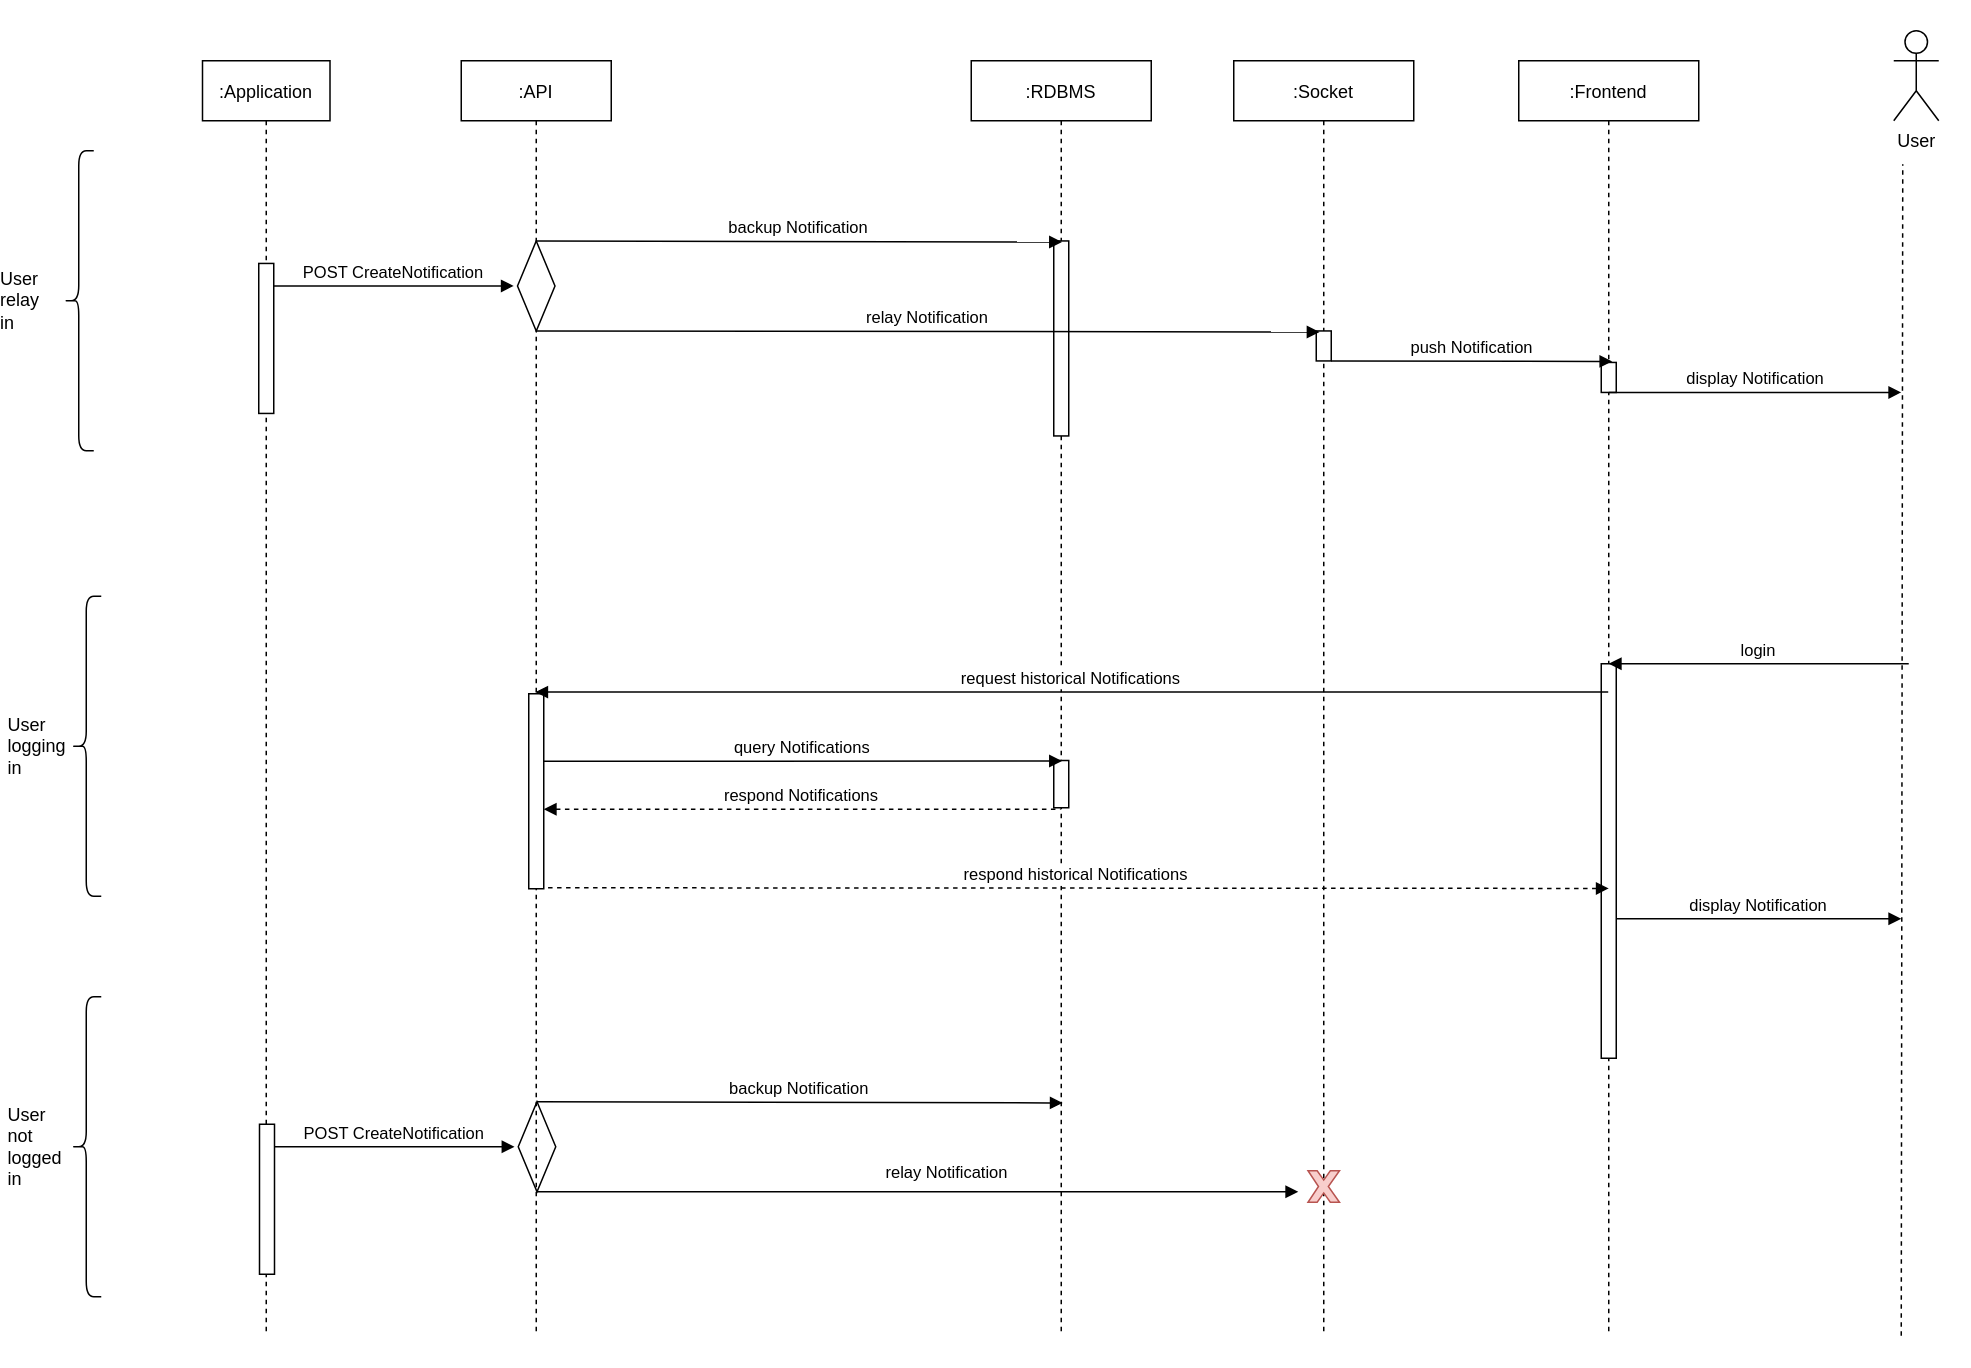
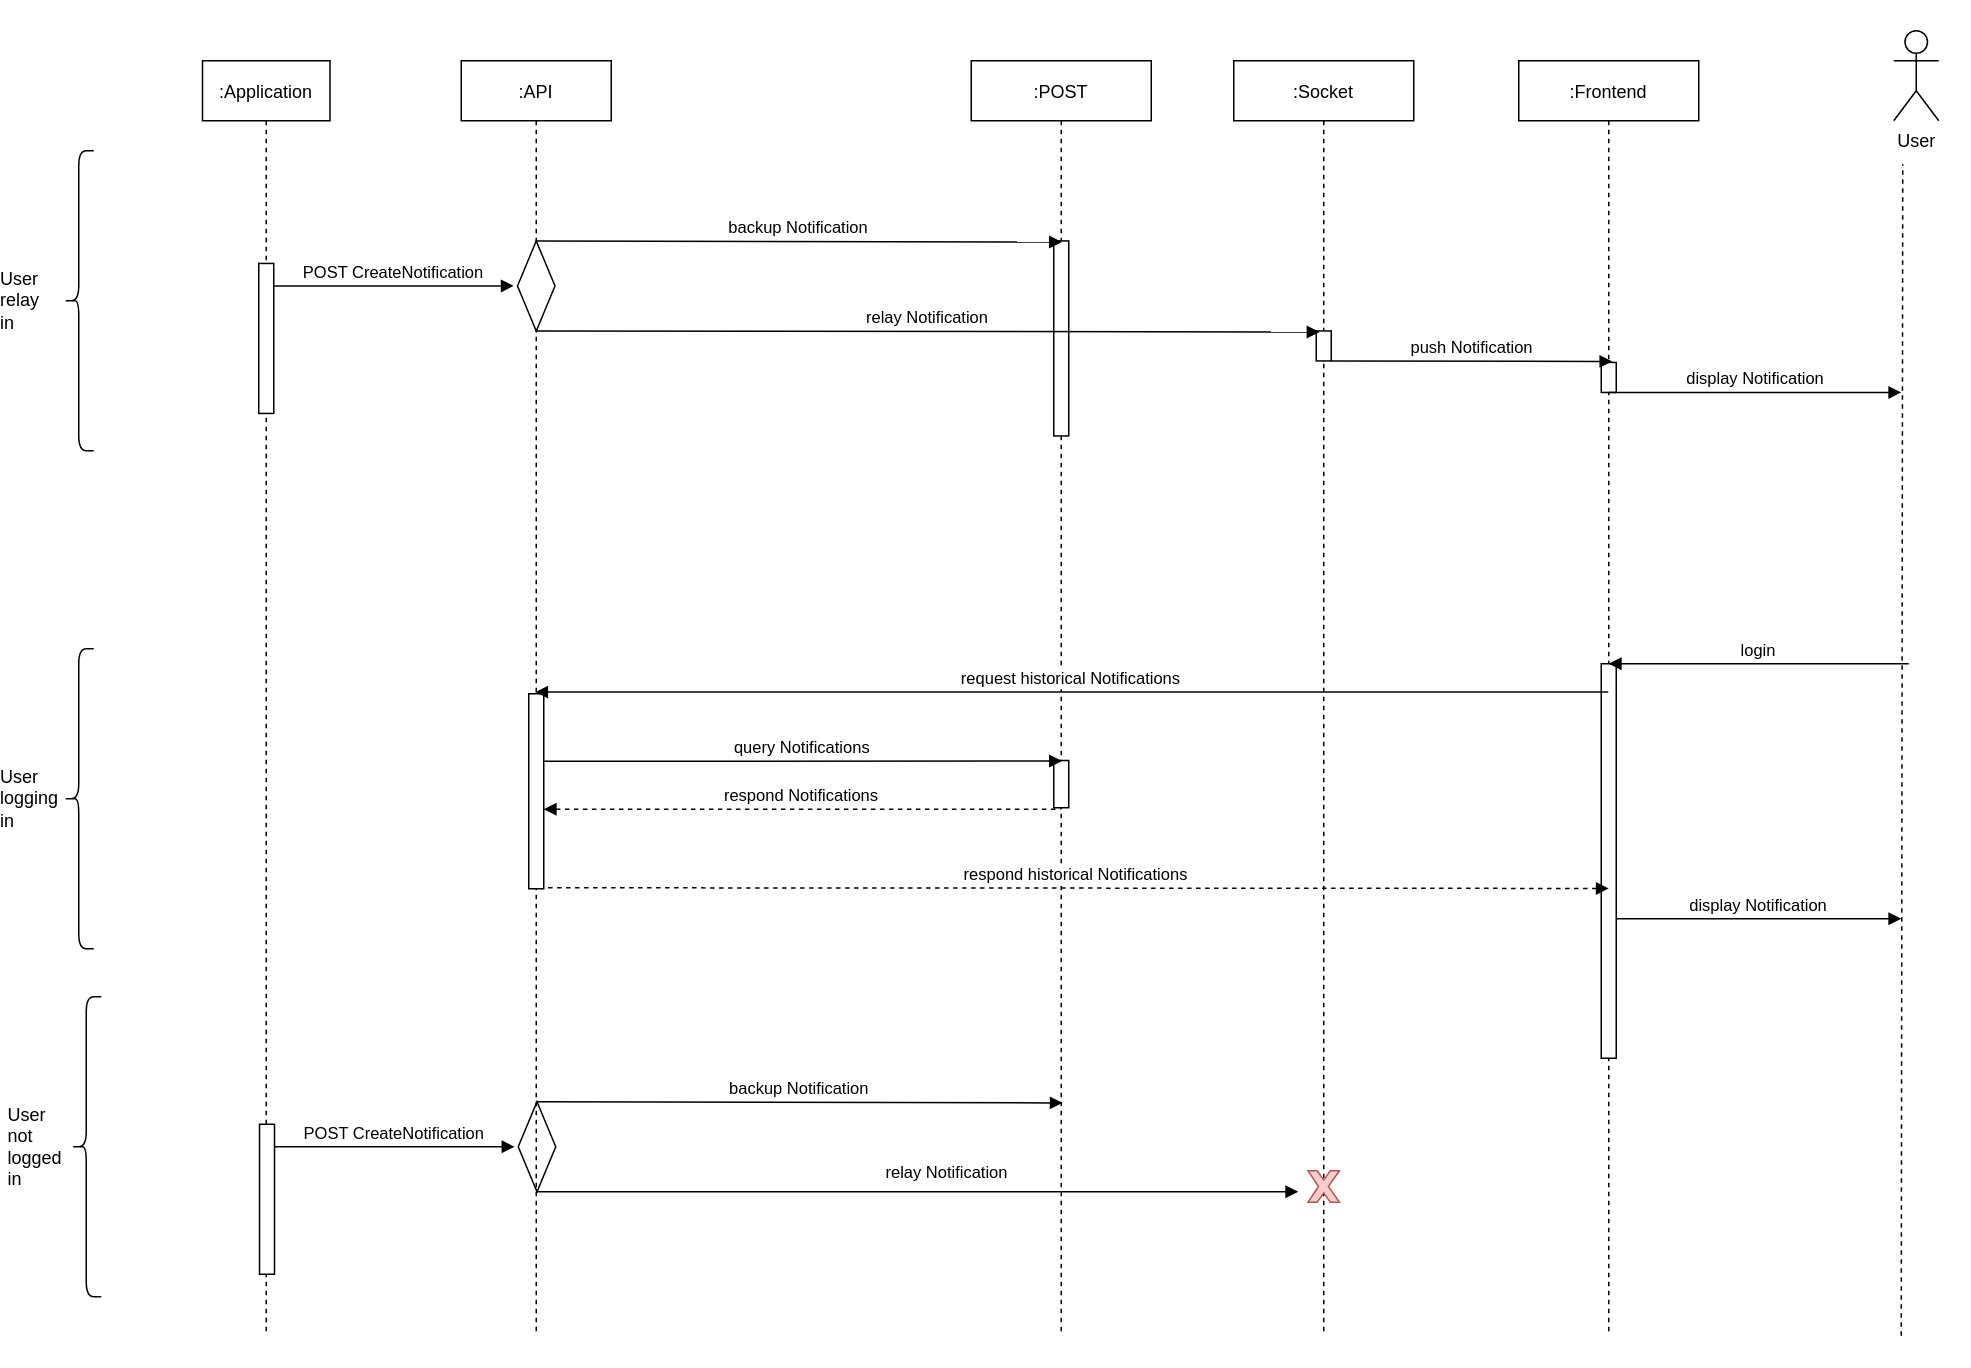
(1061, 92) -> (1061, 92)
(86, 746) -> (79, 799)
